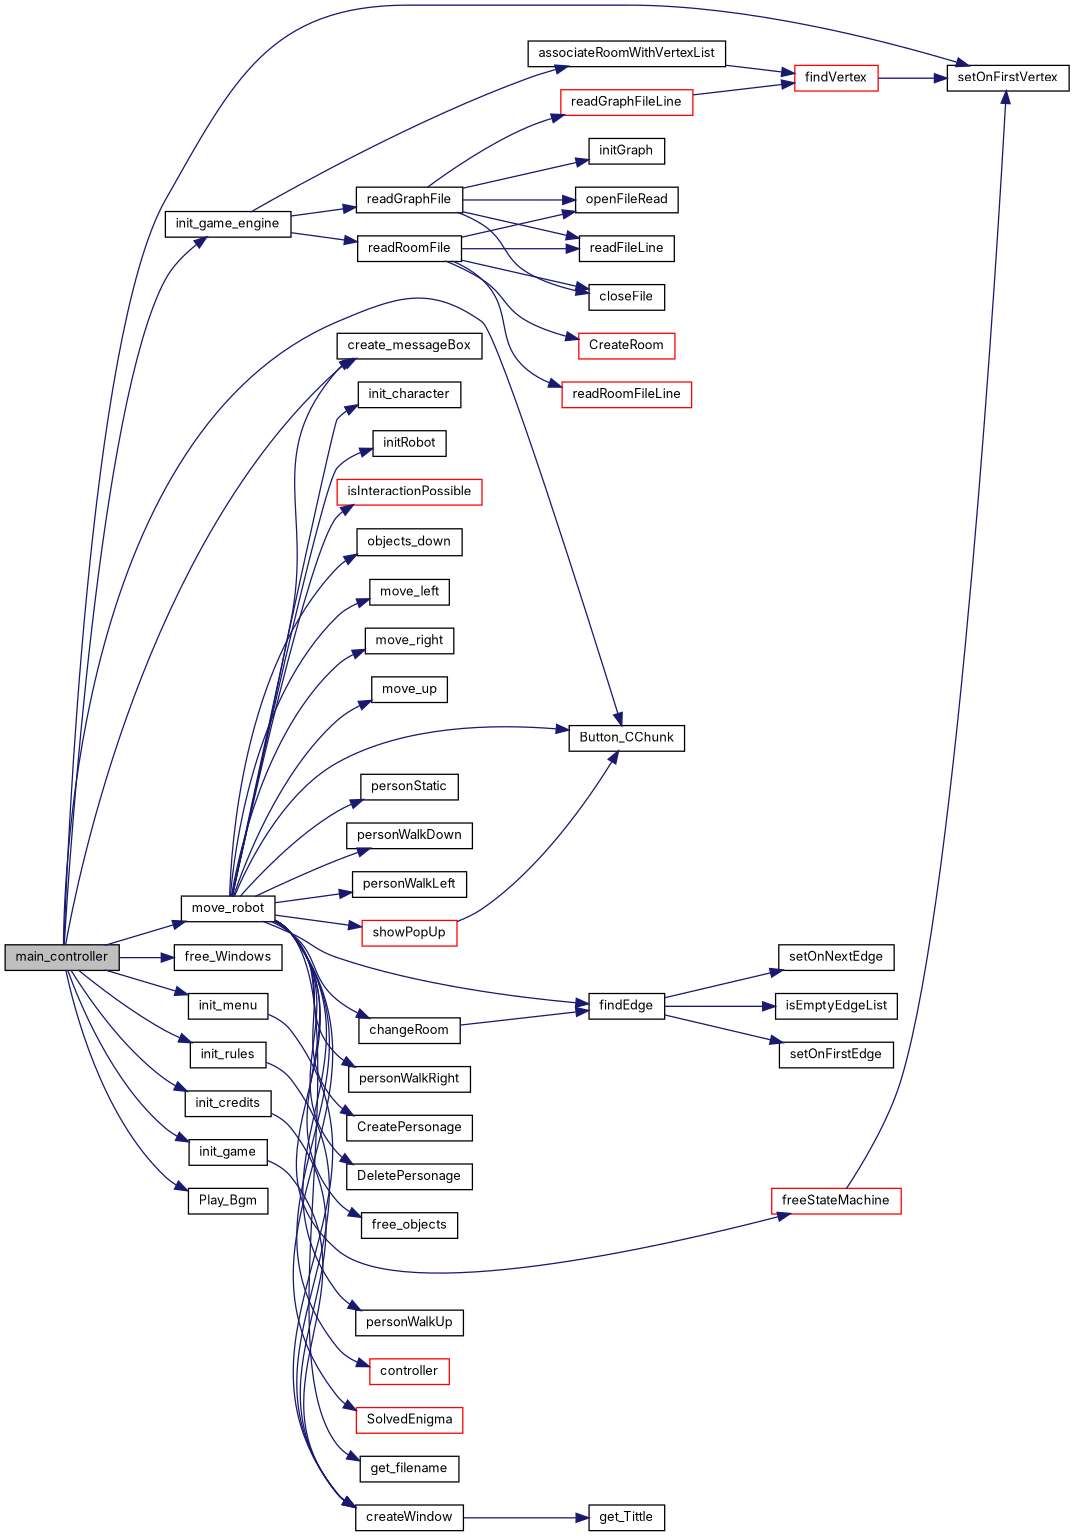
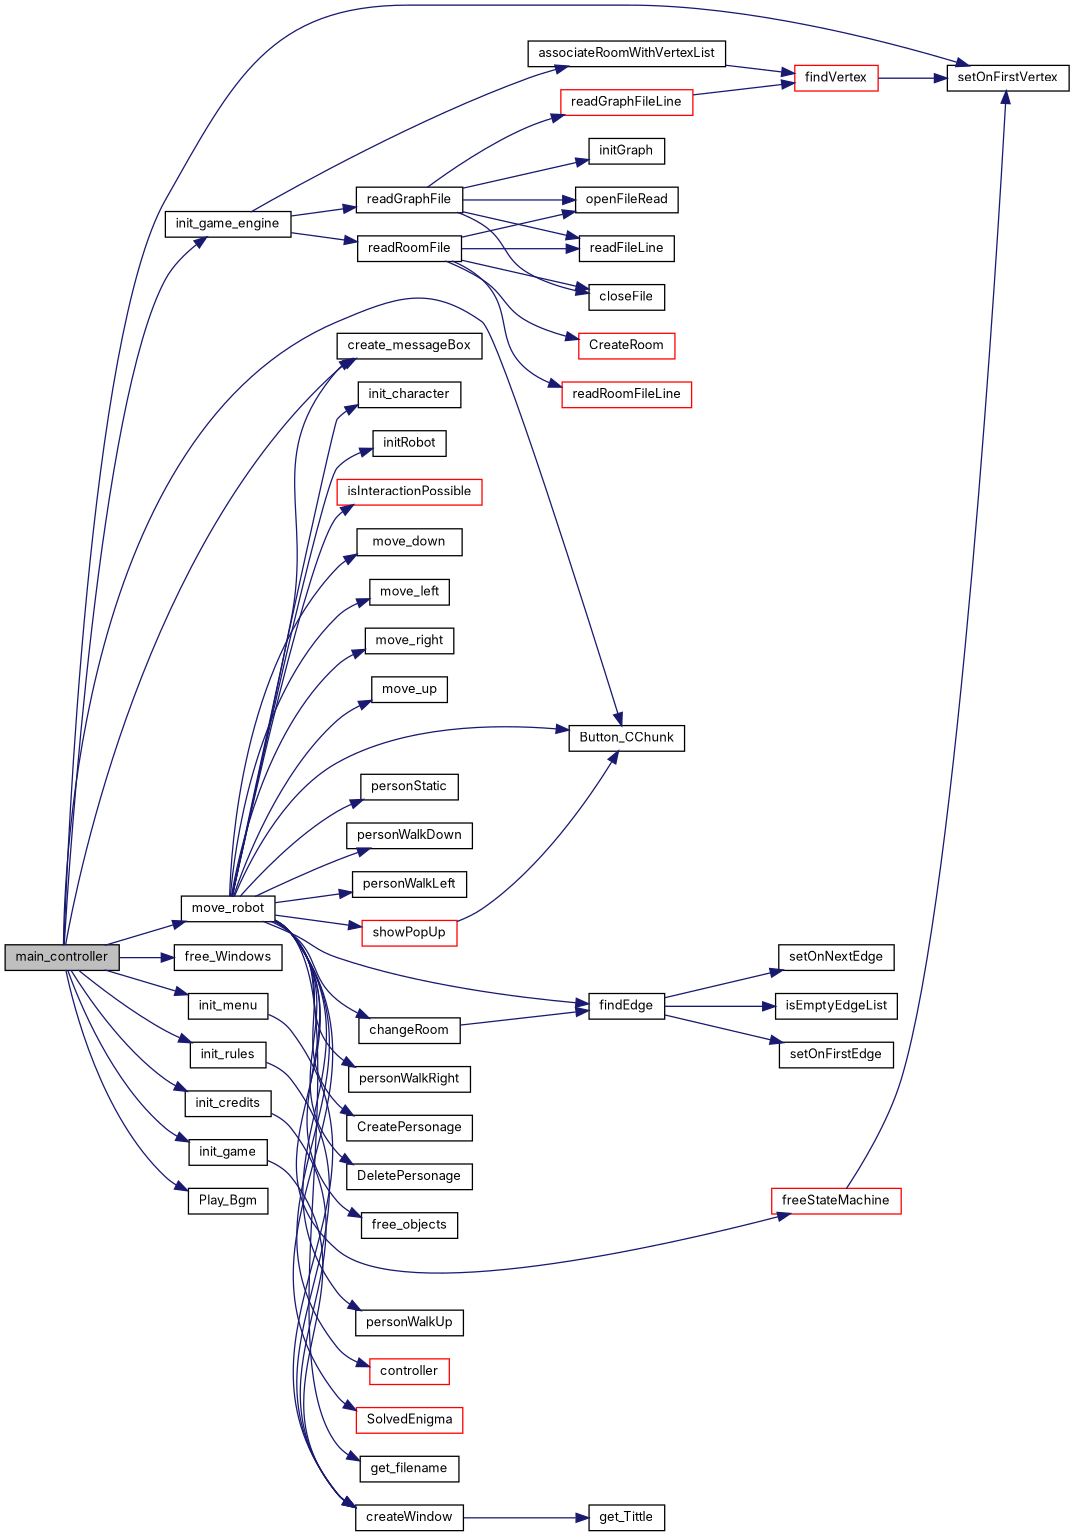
(410, 542) -> (410, 542)
